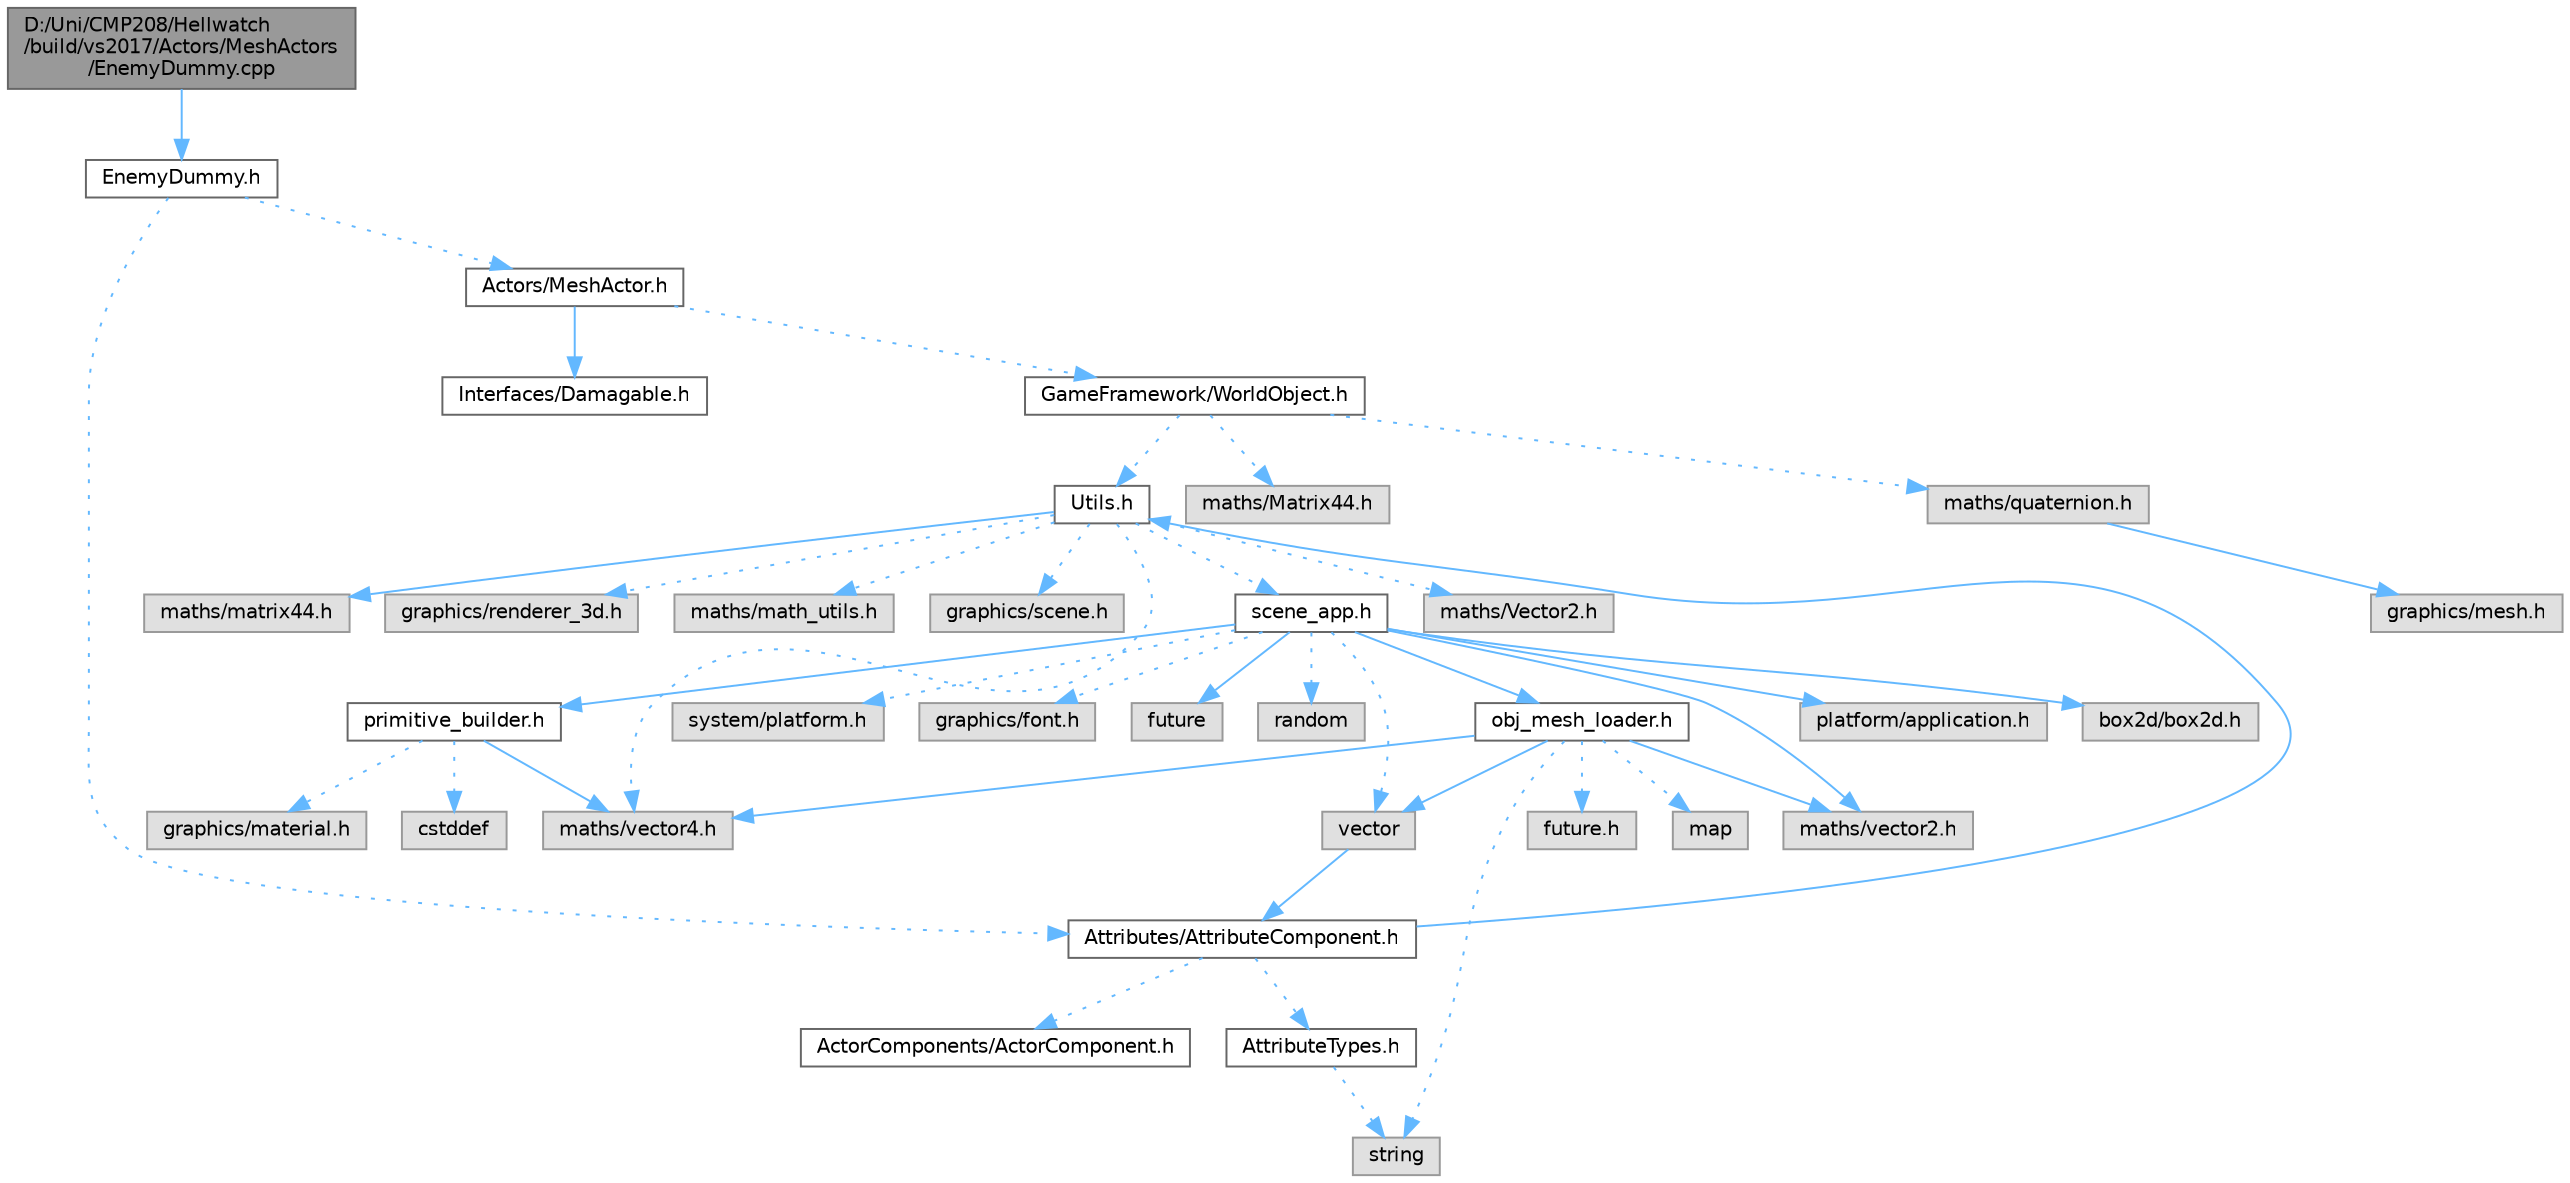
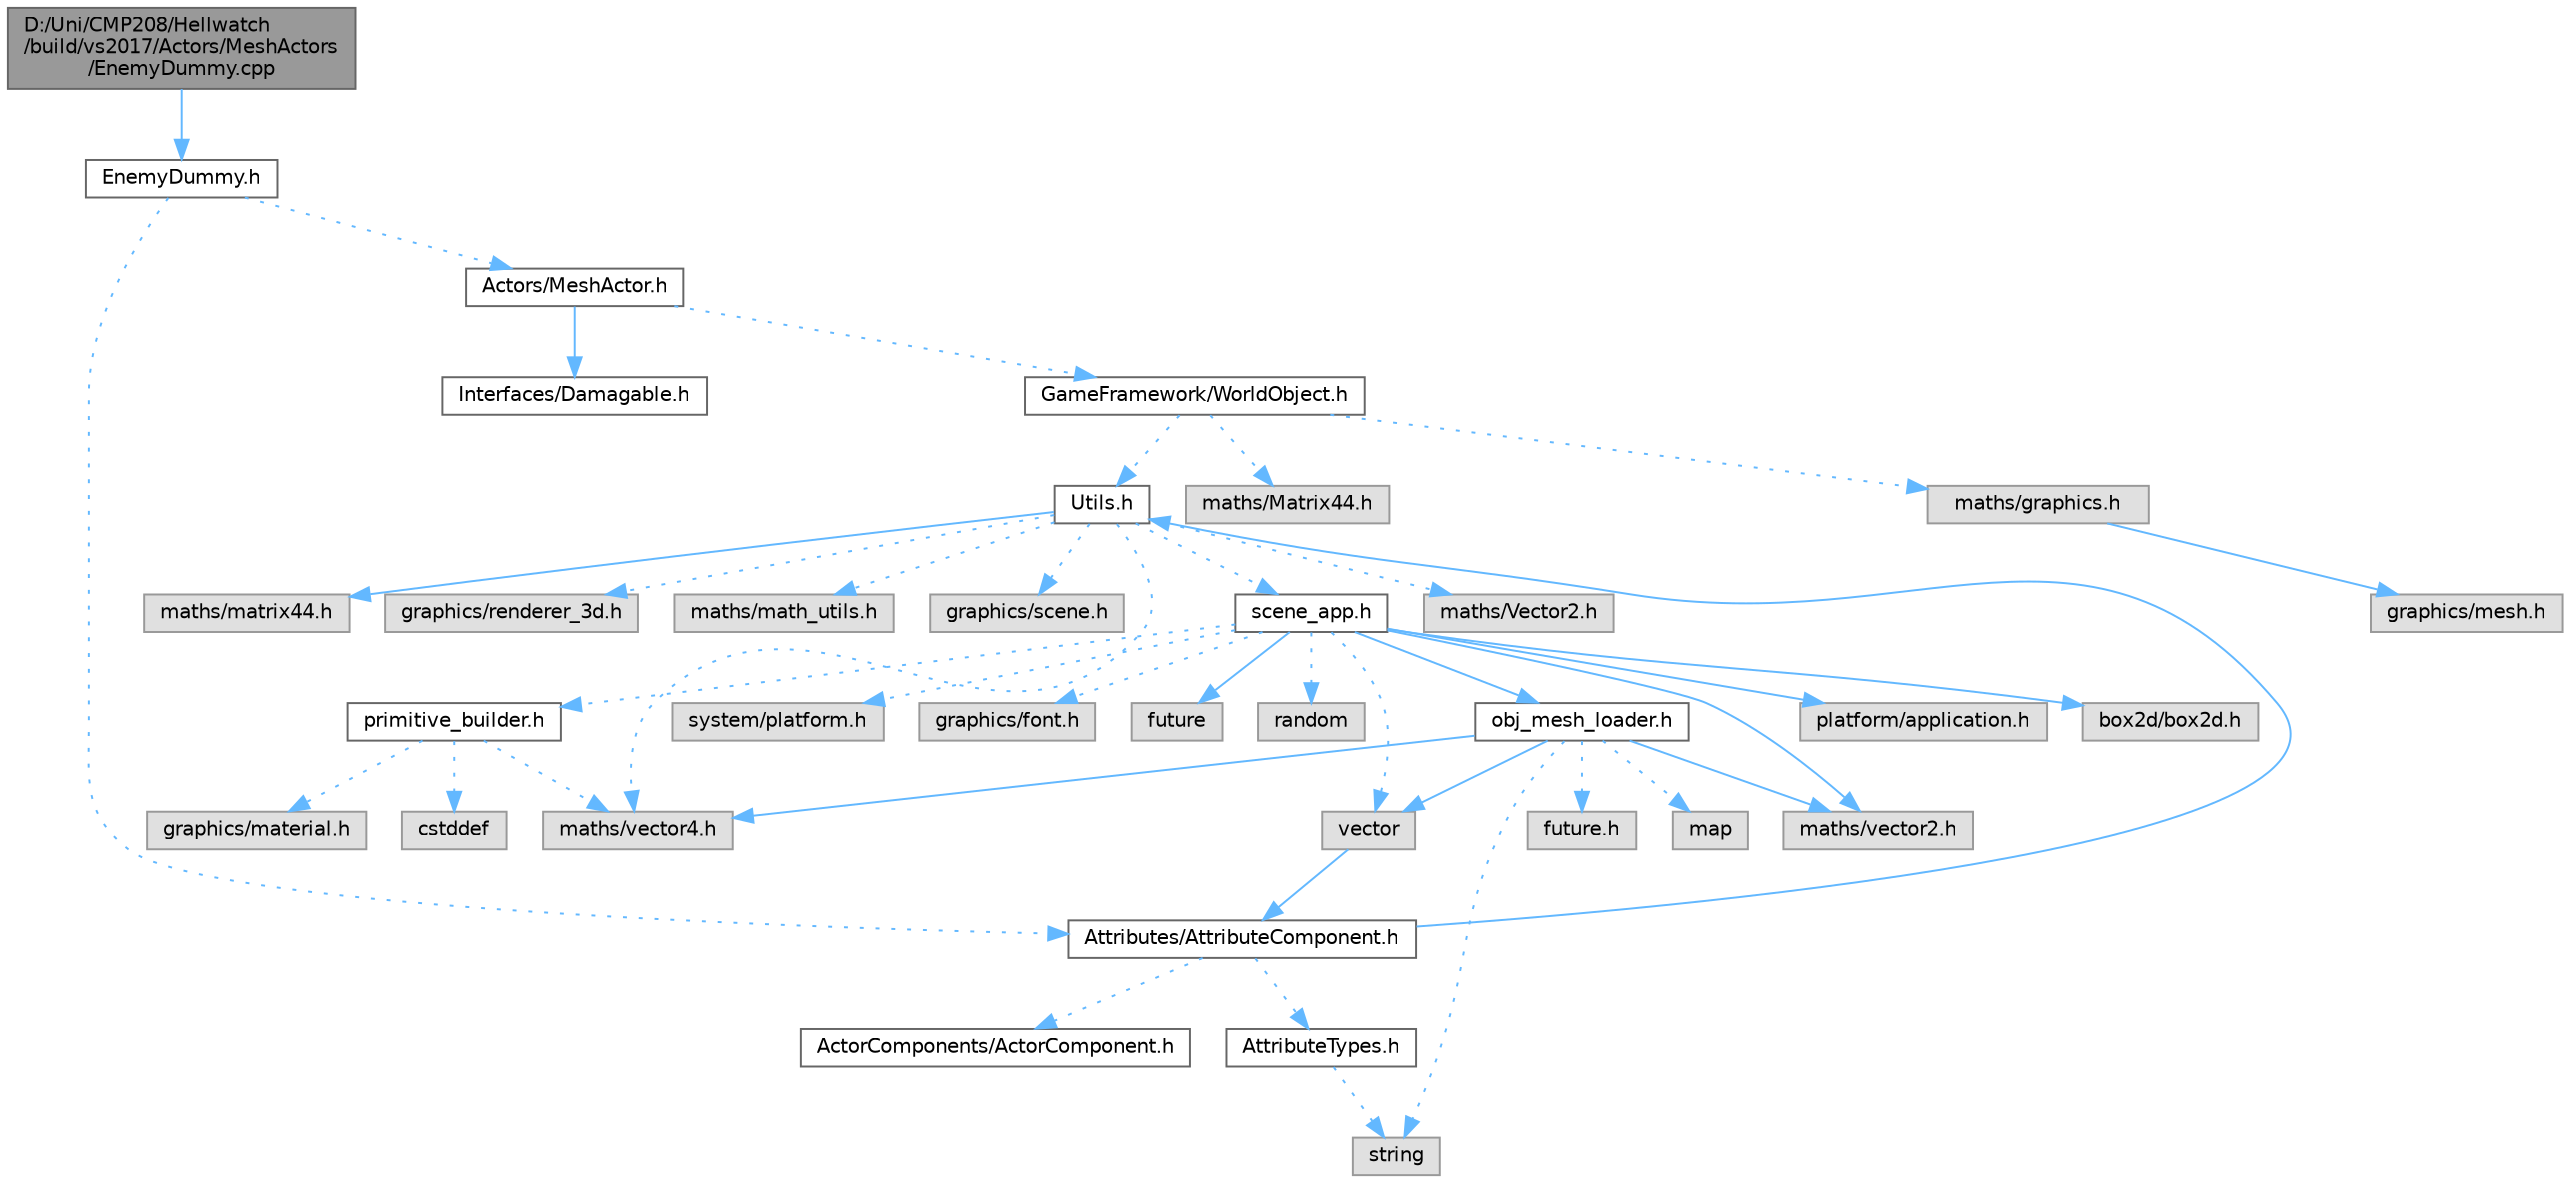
(2038, 505) -> (2038, 505)
(924, 662) -> (924, 662)
(537, 771) -> (537, 771)
